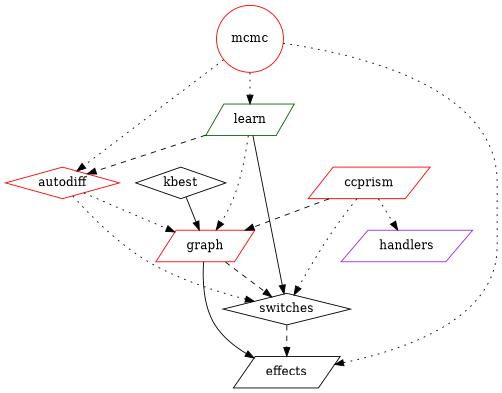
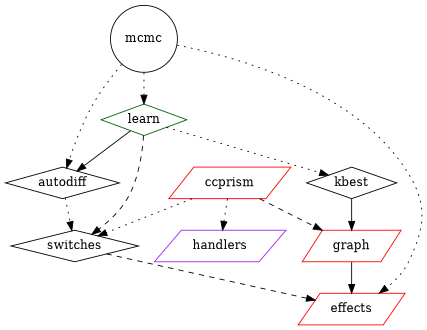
(250, 39) -> (144, 39)
(250, 120) -> (144, 120)
(151, 153) -> (107, 148)
(239, 181) -> (243, 150)
(62, 183) -> (62, 183)
(268, 210) -> (133, 188)
(125, 211) -> none
(245, 277) -> none
(287, 372) -> (352, 309)
